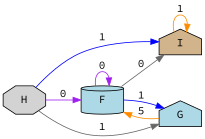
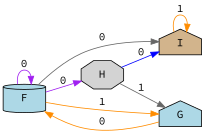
(102, 37) -> (141, 52)
(59, 100) -> (60, 88)
(140, 102) -> (98, 110)
(141, 111) -> (102, 122)
